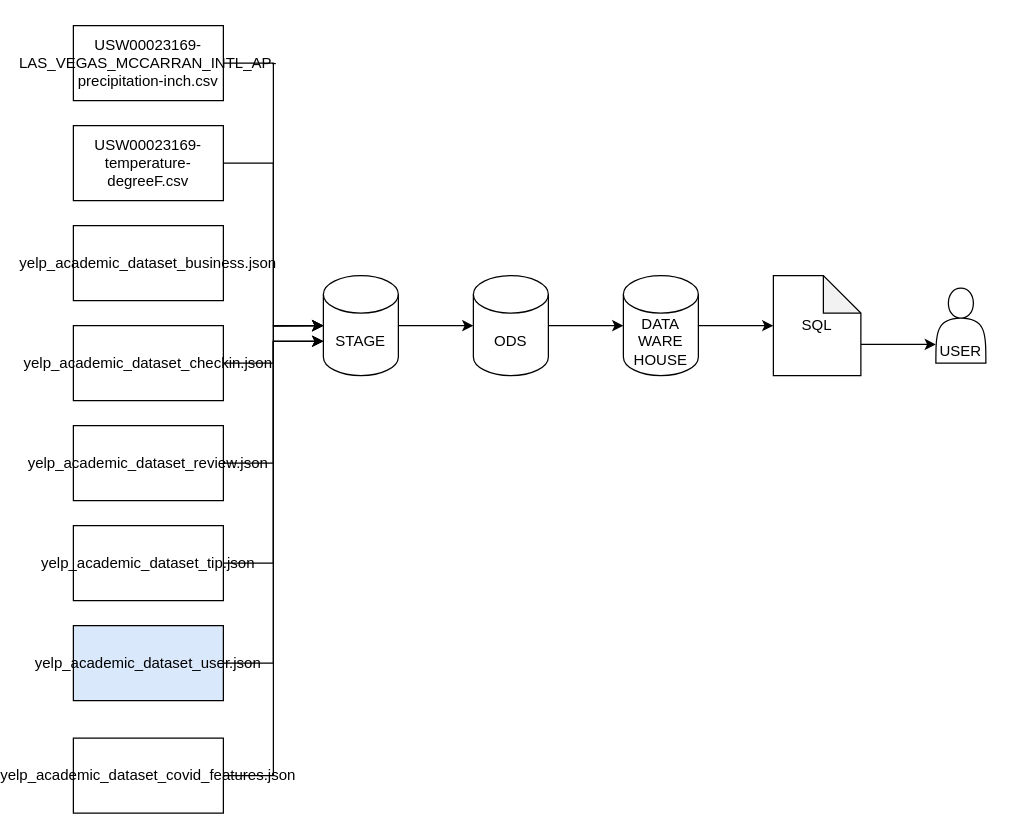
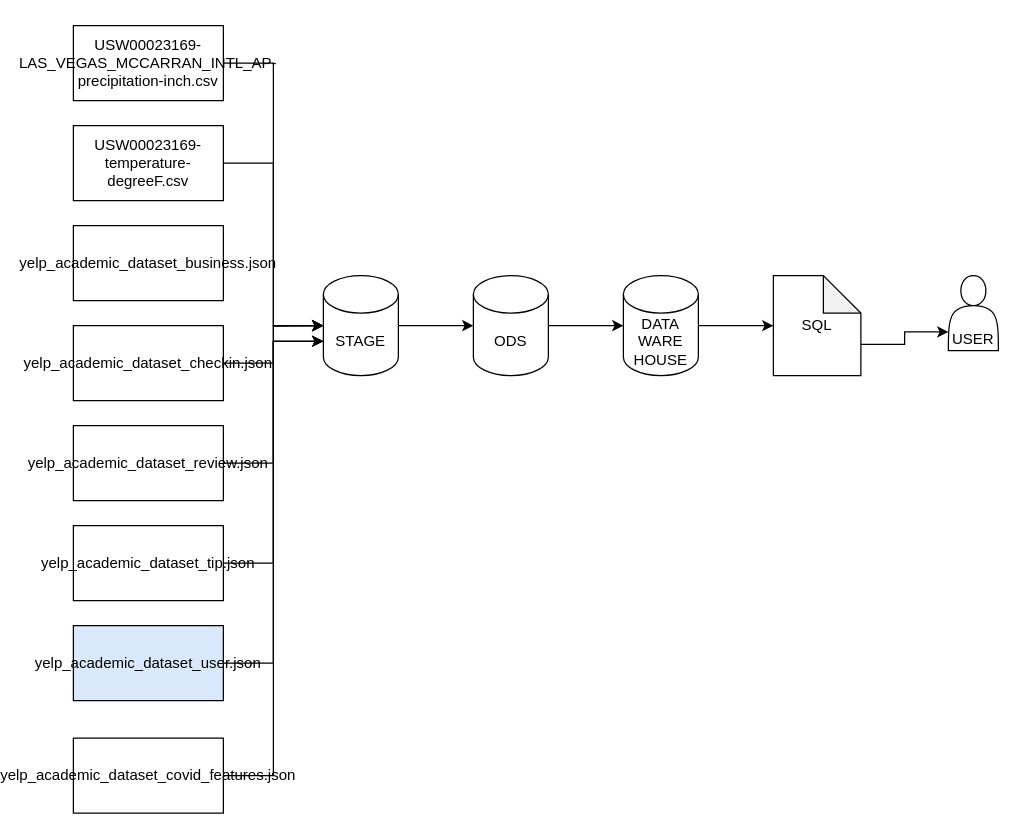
(961, 326) -> (973, 313)
